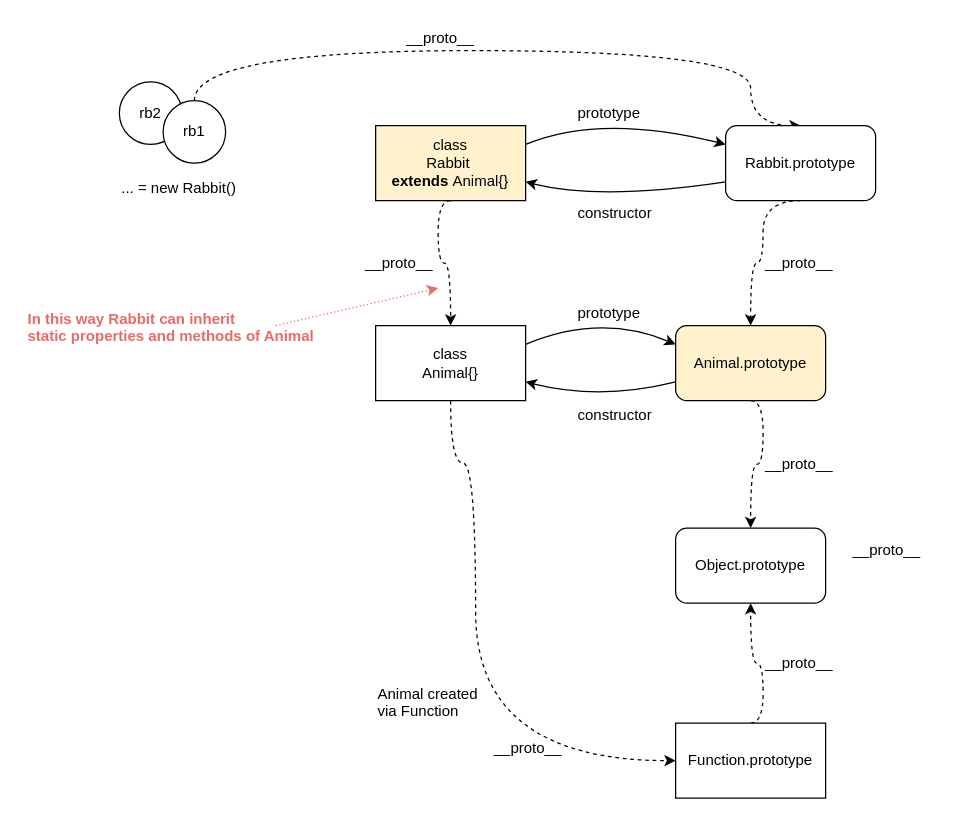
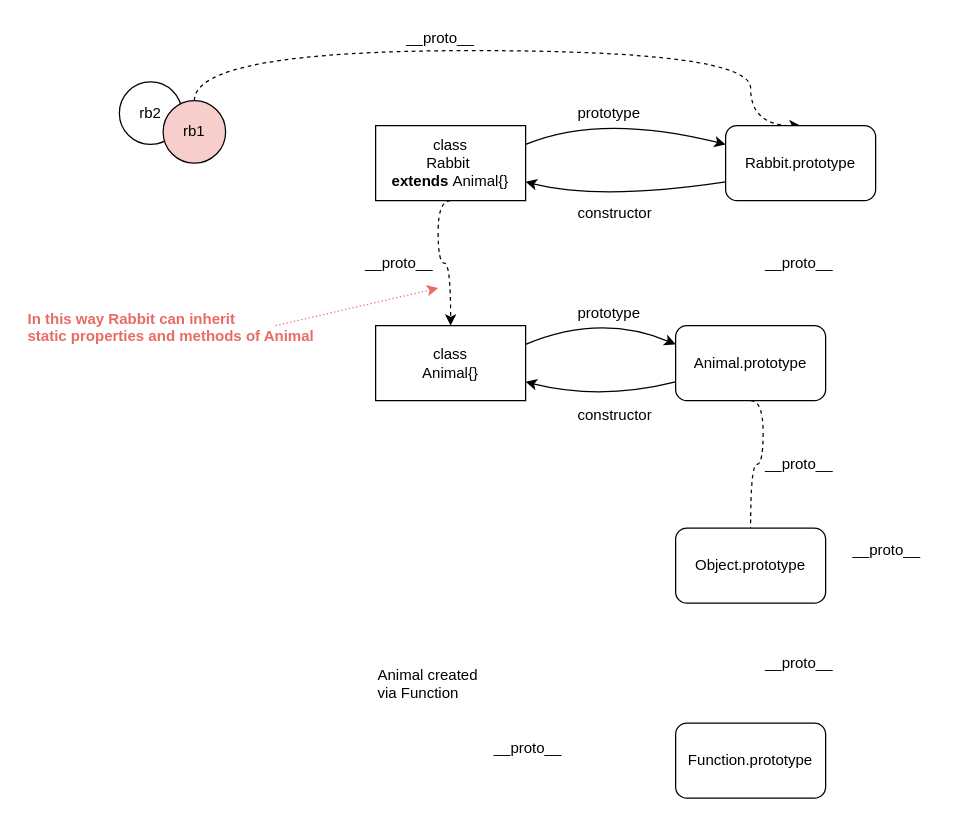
(194, 132) -> (194, 132)
(451, 163) -> (451, 163)
(188, 188) -> none
(762, 252) -> none
(751, 363) -> (751, 363)
(751, 518) -> (751, 522)
(479, 645) -> none
(760, 667) -> none
(438, 701) -> (438, 682)
(751, 761) -> (751, 761)
